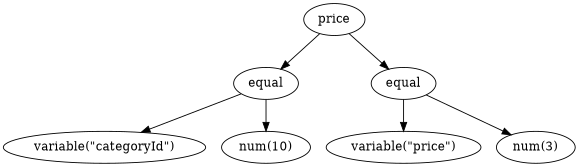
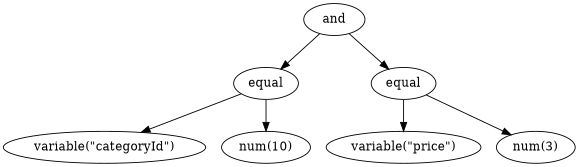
(334, 20) -> (334, 20)
